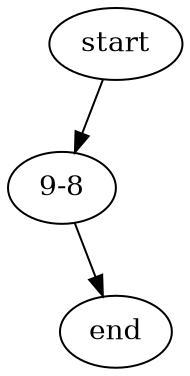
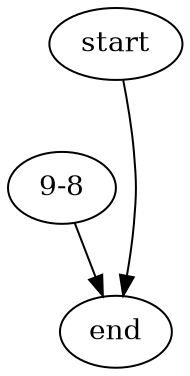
(93, 106) -> (136, 178)
